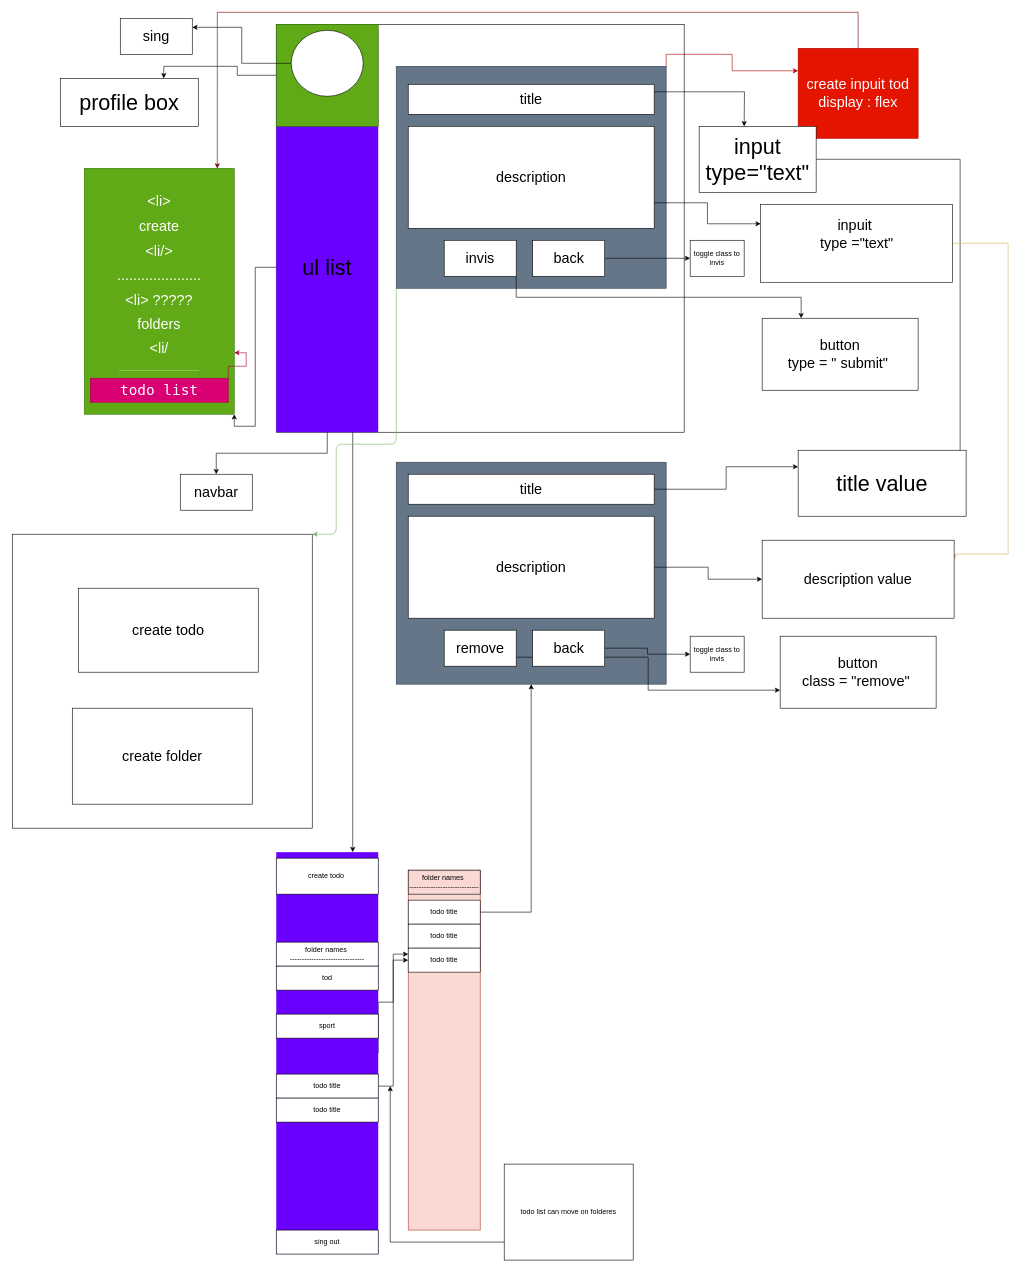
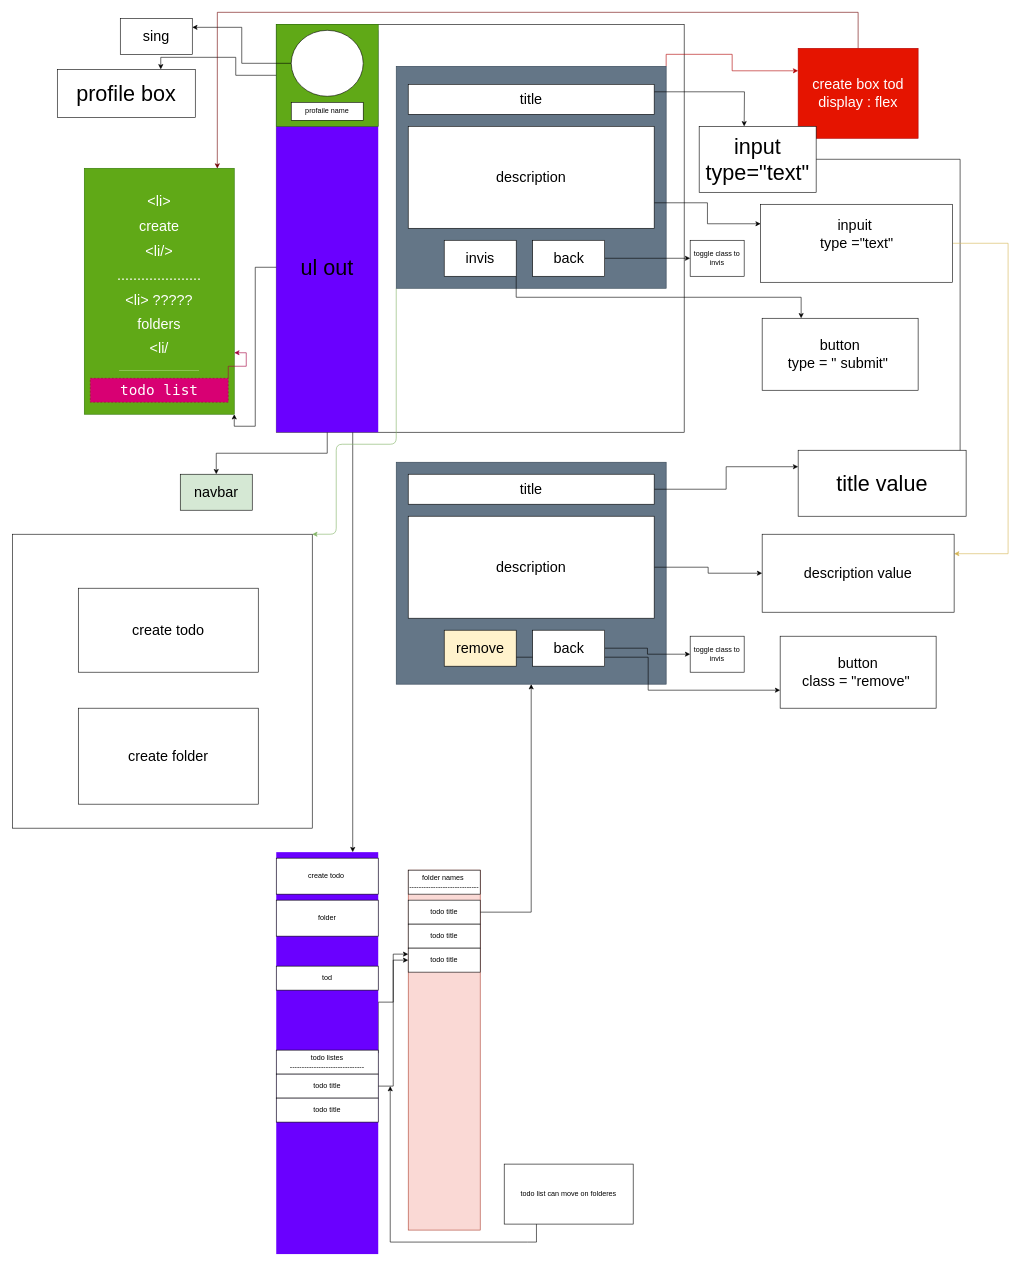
(858, 93) -> (858, 93)
(129, 102) -> (126, 93)
none -> (327, 111)
(327, 267) -> (327, 267)
(159, 390) -> (159, 390)
(216, 492) -> (216, 492)
(858, 579) -> (858, 573)
(480, 648) -> (480, 648)
(162, 756) -> (168, 756)
(444, 882) -> (444, 882)
none -> (327, 918)
(327, 954) -> none
(327, 1026) -> none
none -> (327, 1062)
(569, 1212) -> (569, 1194)
(327, 1242) -> none
